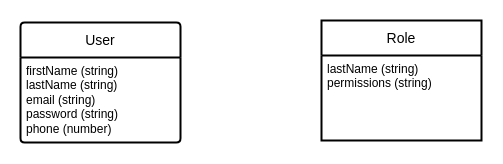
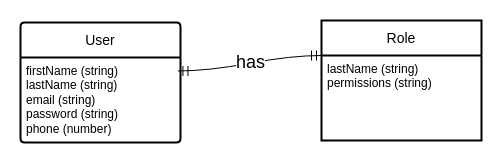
none -> (249, 63)
